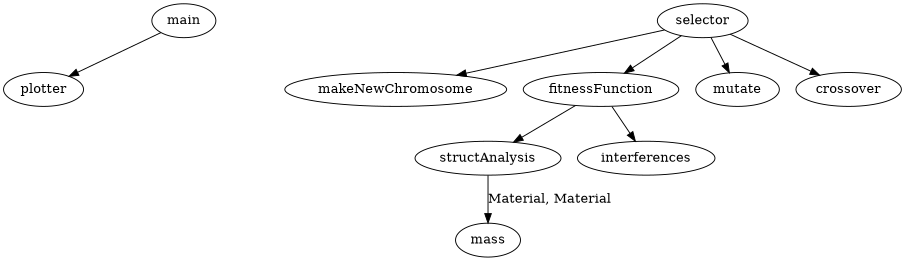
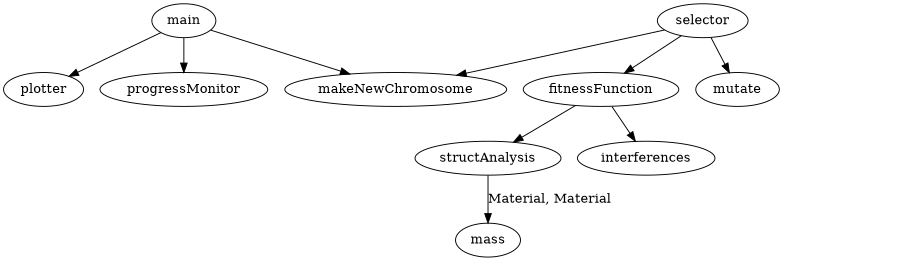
none -> (276, 51)
none -> (184, 89)
(849, 89) -> none
